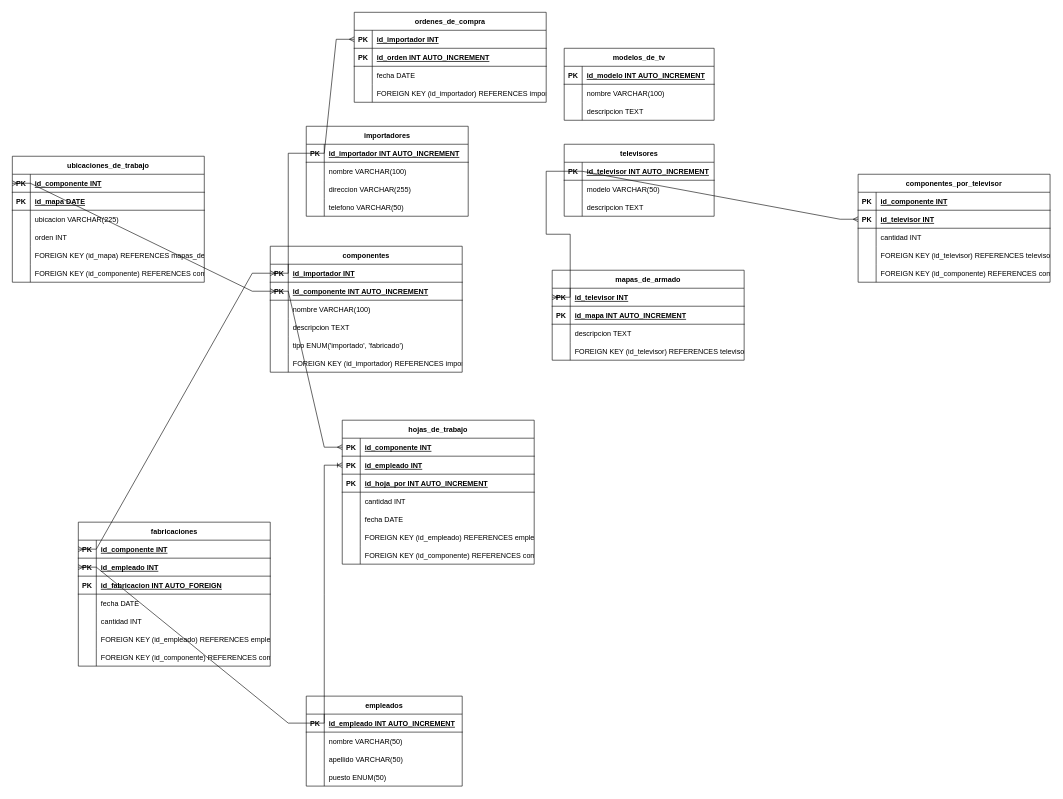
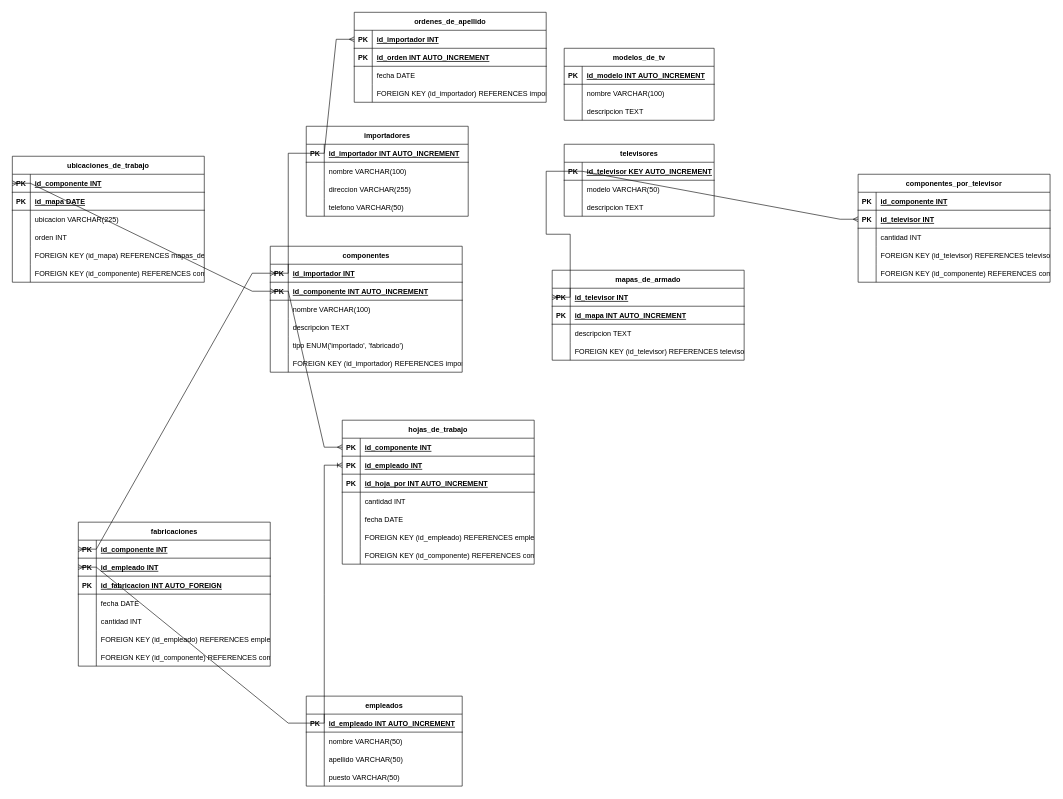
(450, 22) -> (450, 22)
(645, 172) -> (645, 172)
(358, 778) -> (364, 778)
